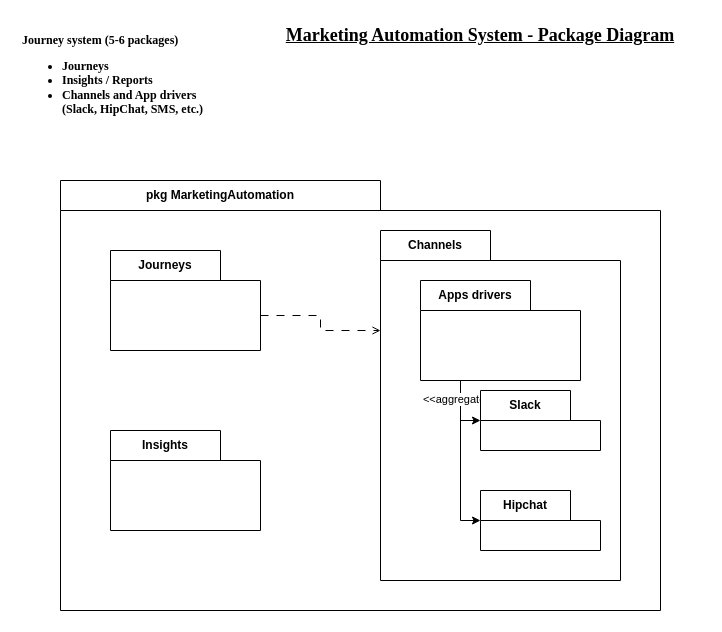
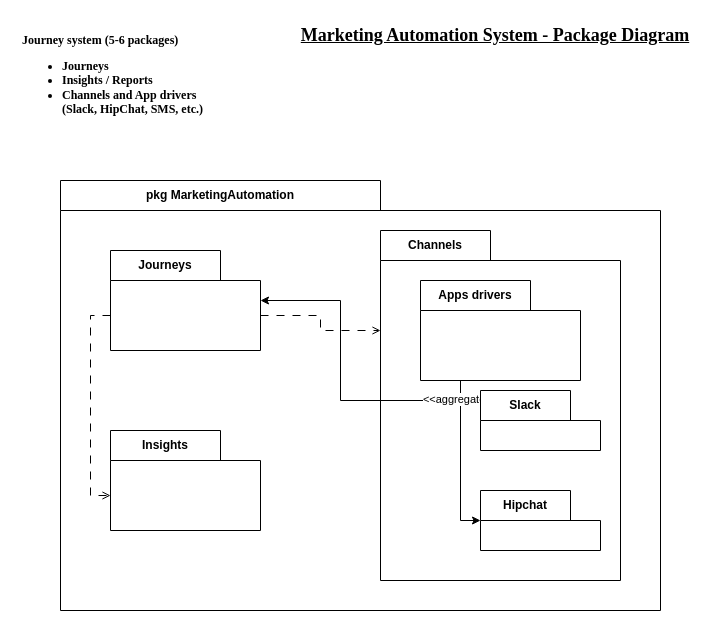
(481, 36) -> (496, 36)
none -> (91, 406)
(468, 421) -> (341, 357)
